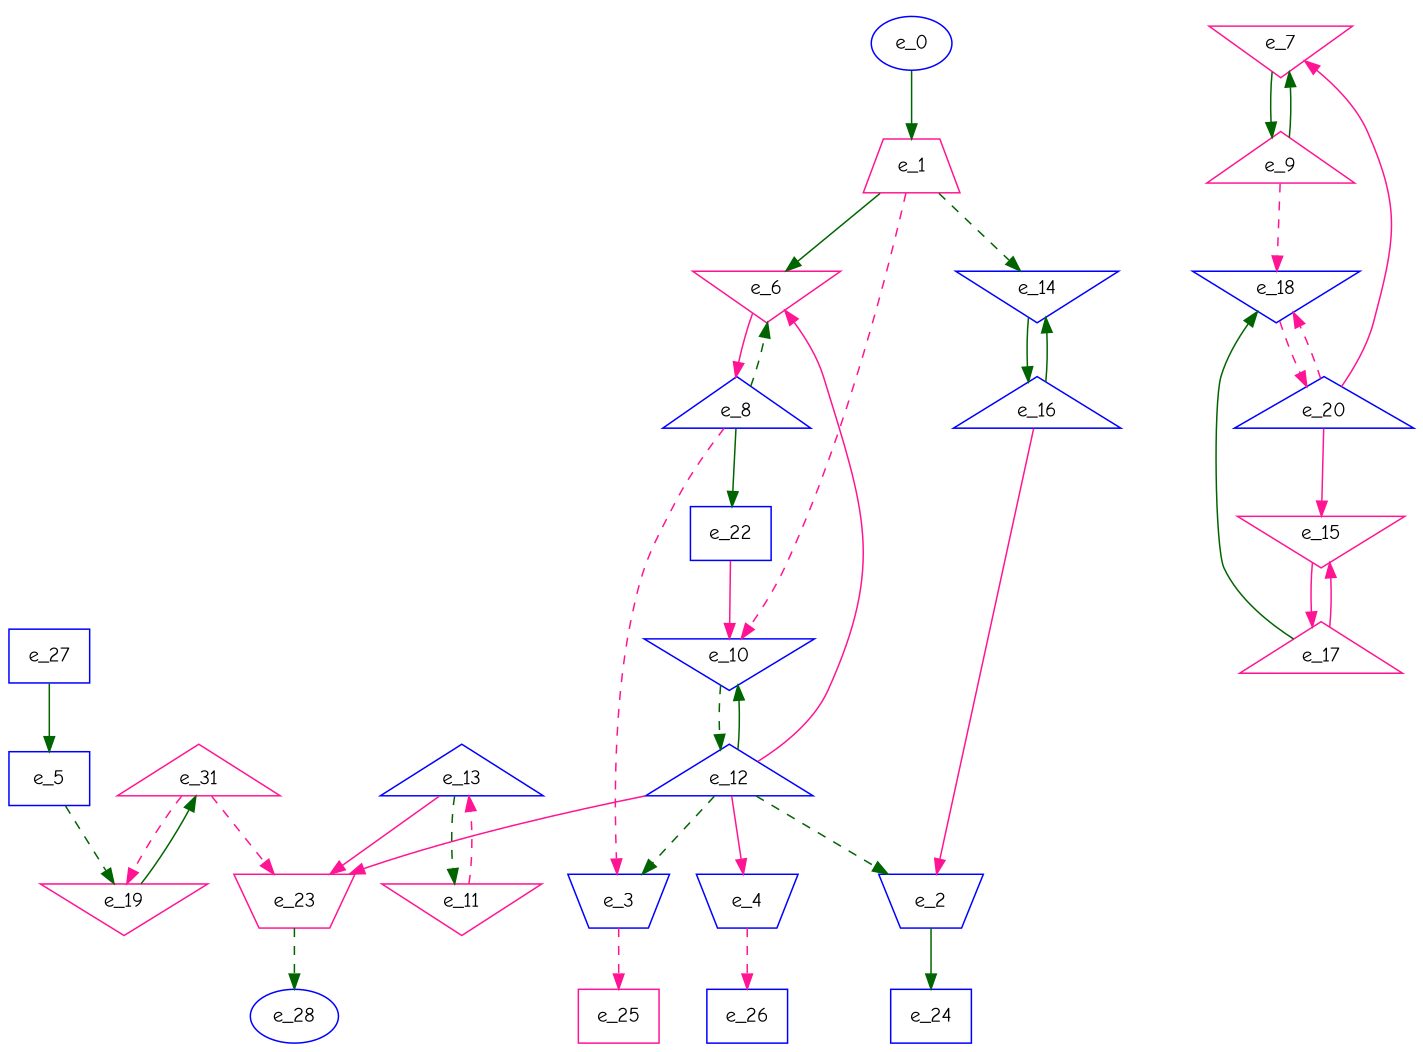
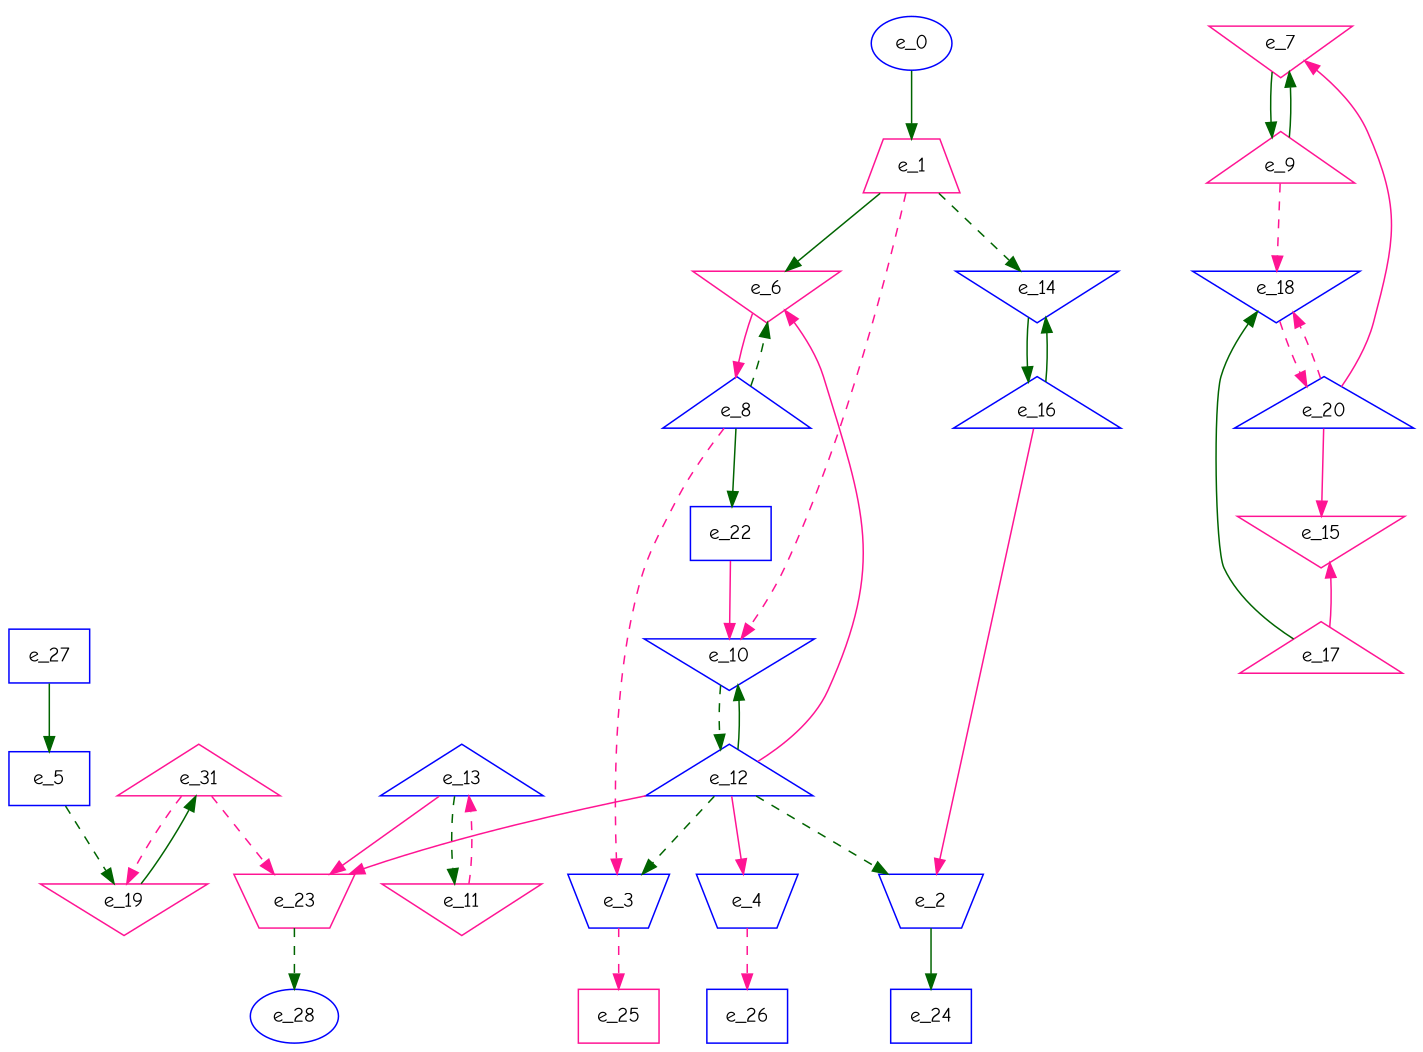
(1311, 587) -> none
